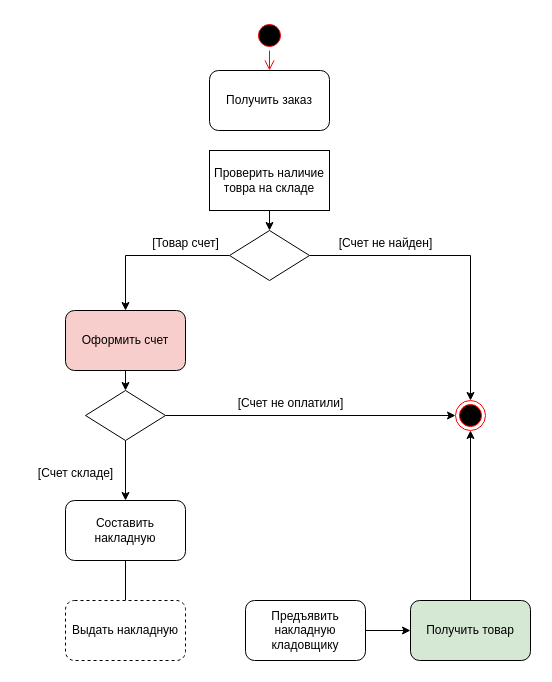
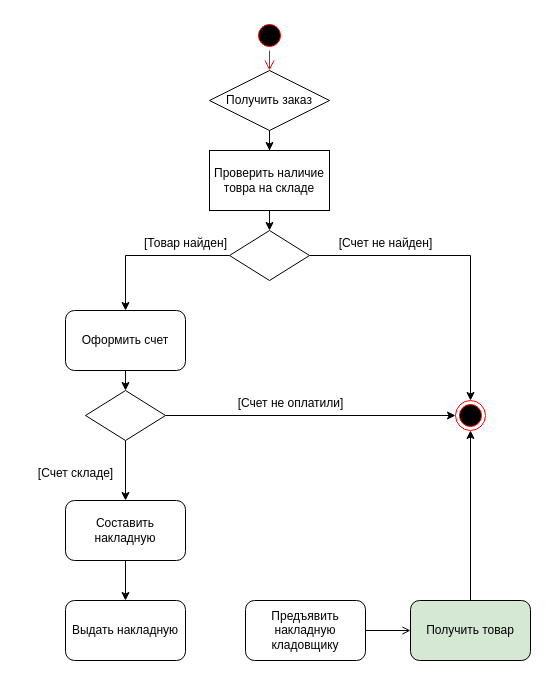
(270, 101) -> (270, 101)
none -> (270, 145)
(186, 244) -> (186, 244)
(126, 341) -> (126, 341)
(126, 595) -> (126, 592)
(126, 631) -> (126, 631)
(402, 631) -> (404, 631)
